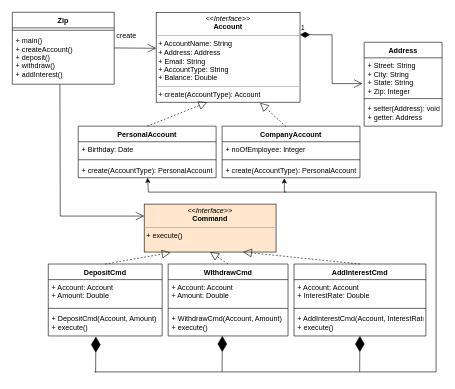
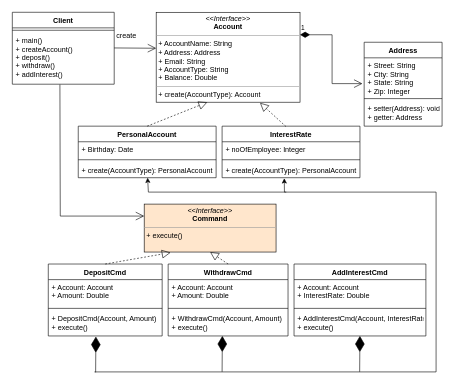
(63, 20) -> (63, 20)
(291, 134) -> (291, 134)
(305, 259) -> none
